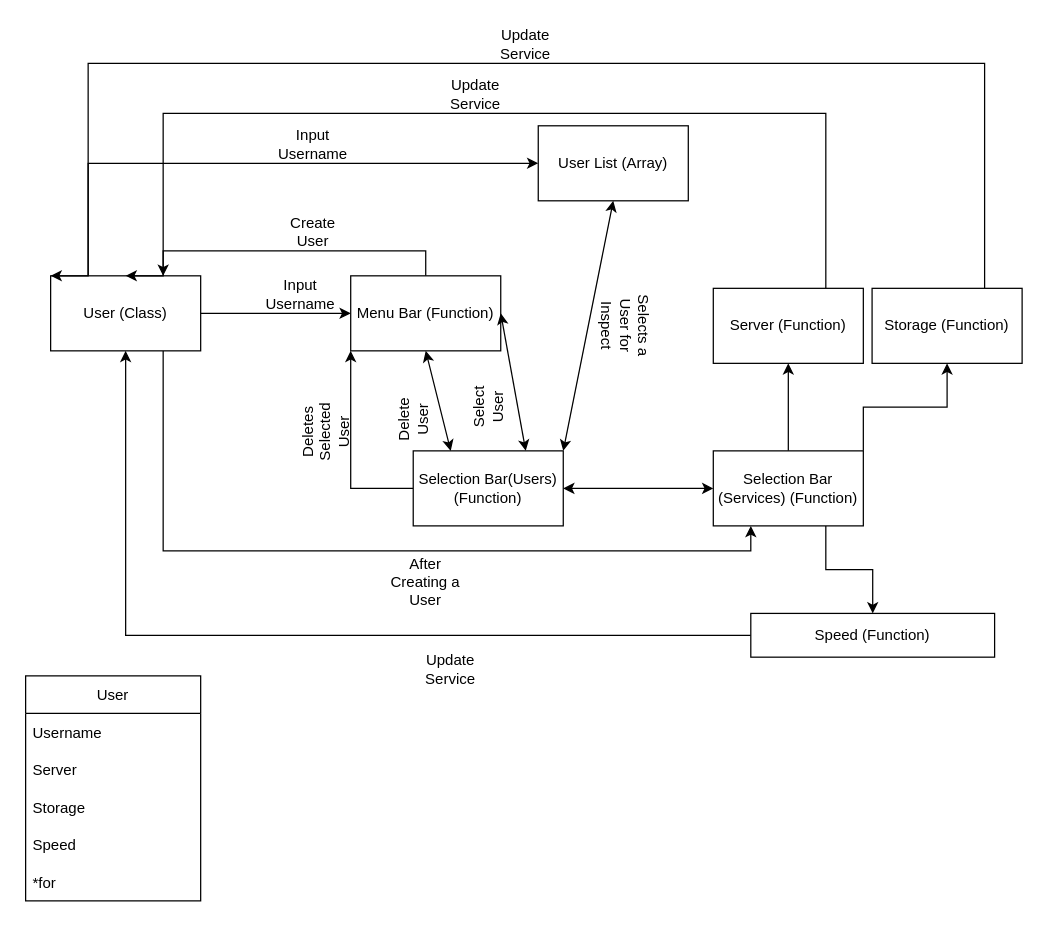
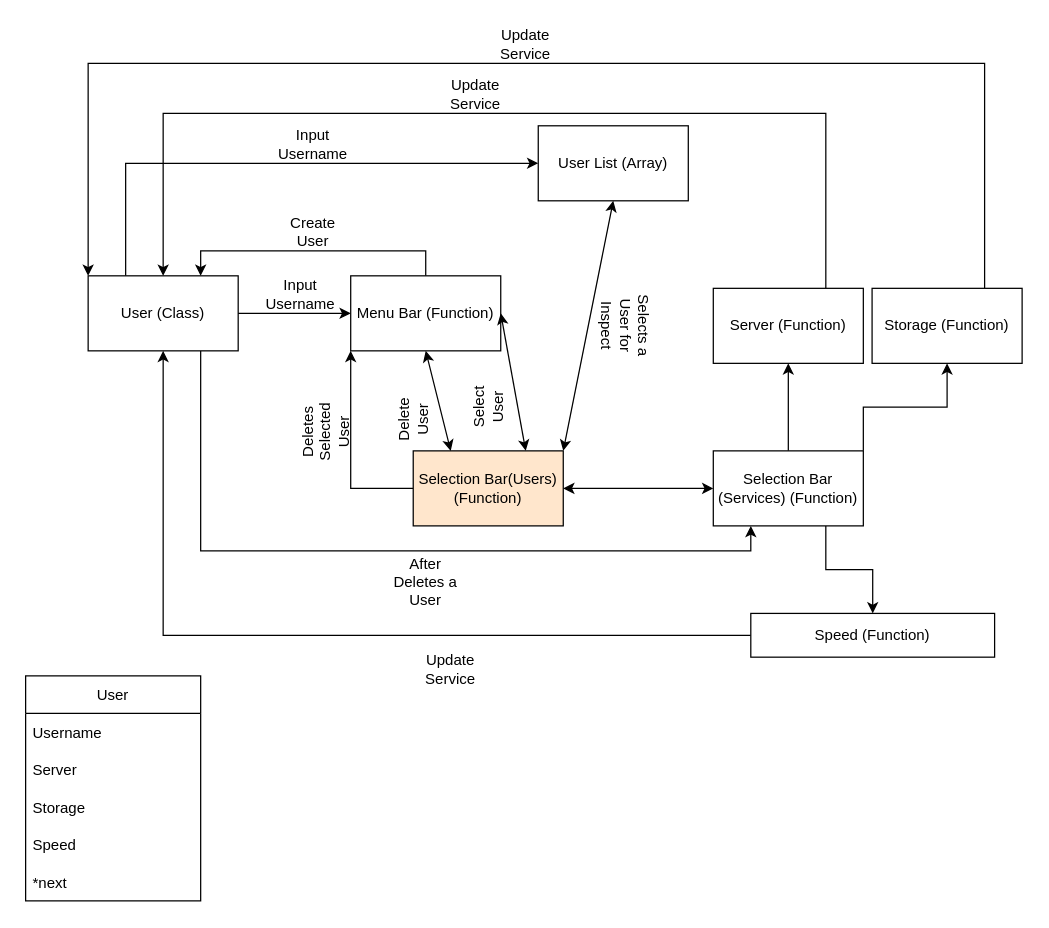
(126, 313) -> (163, 313)
(488, 488) -> (488, 488)
(426, 582) -> (426, 582)
(49, 883) -> (54, 883)
